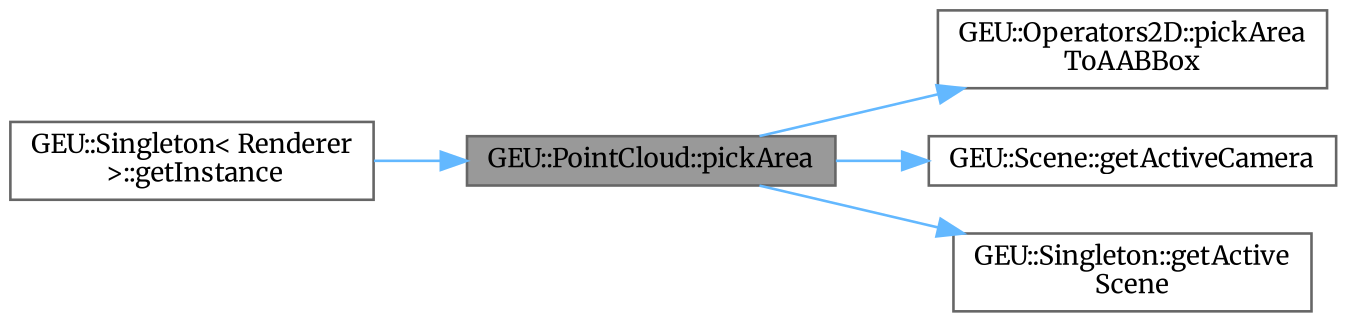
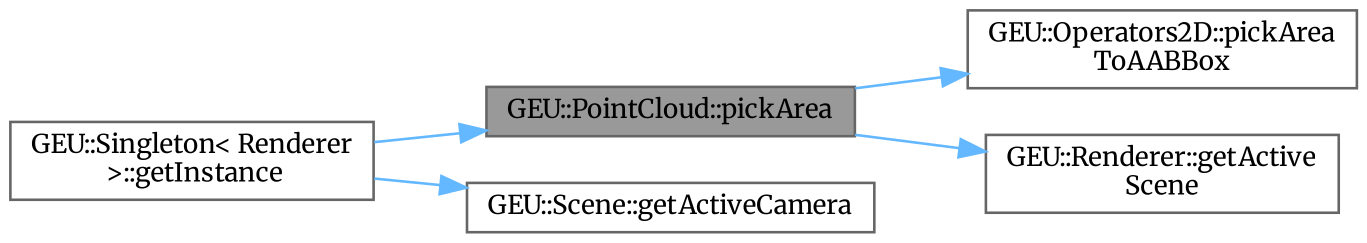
(869, 161) -> (407, 182)
(1132, 272) -> (1162, 174)
